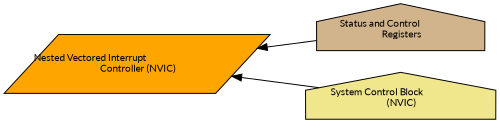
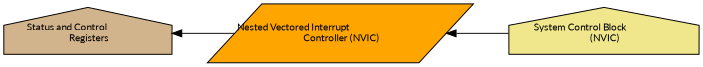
(292, 44) -> (208, 33)
